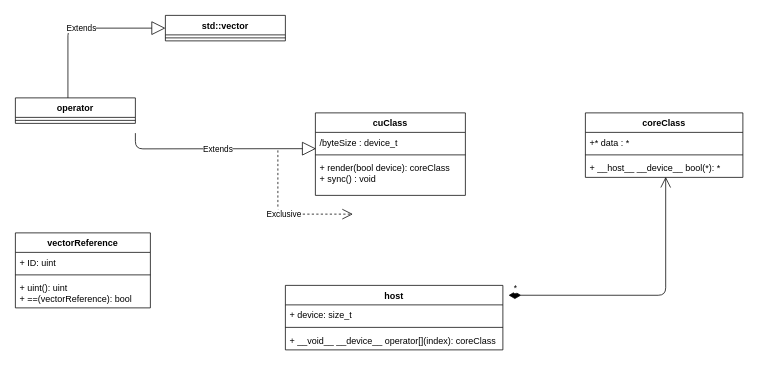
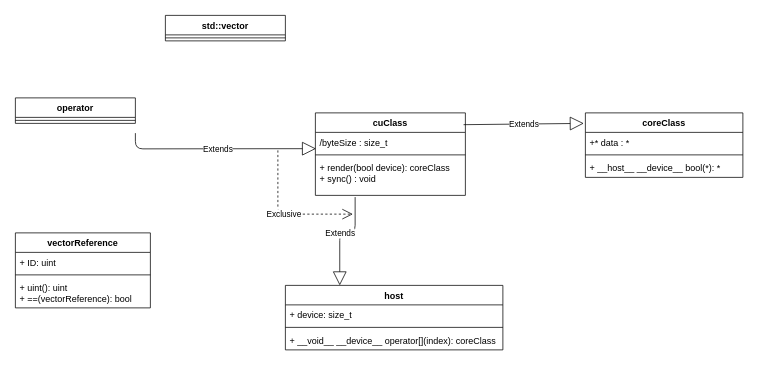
(109, 28) -> none
none -> (517, 124)
(364, 143) -> (359, 143)
none -> (344, 233)
(649, 295) -> none
